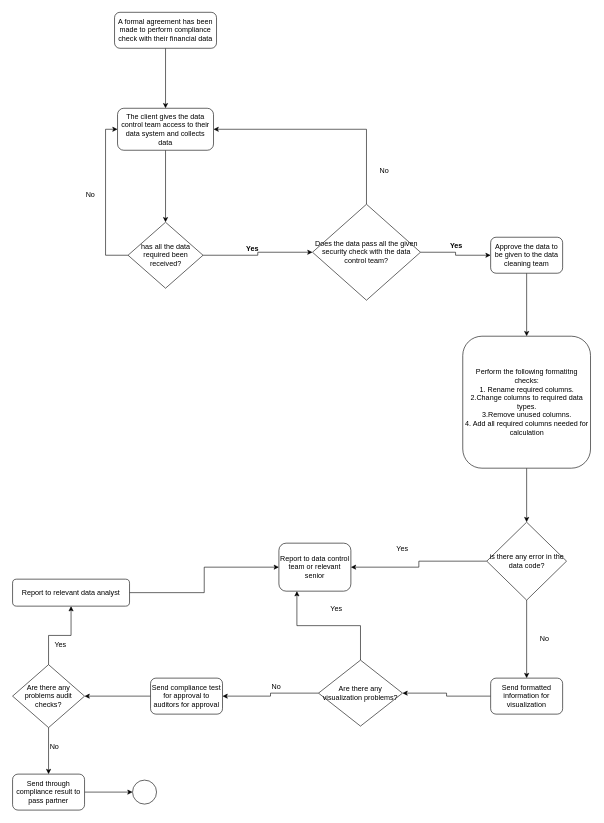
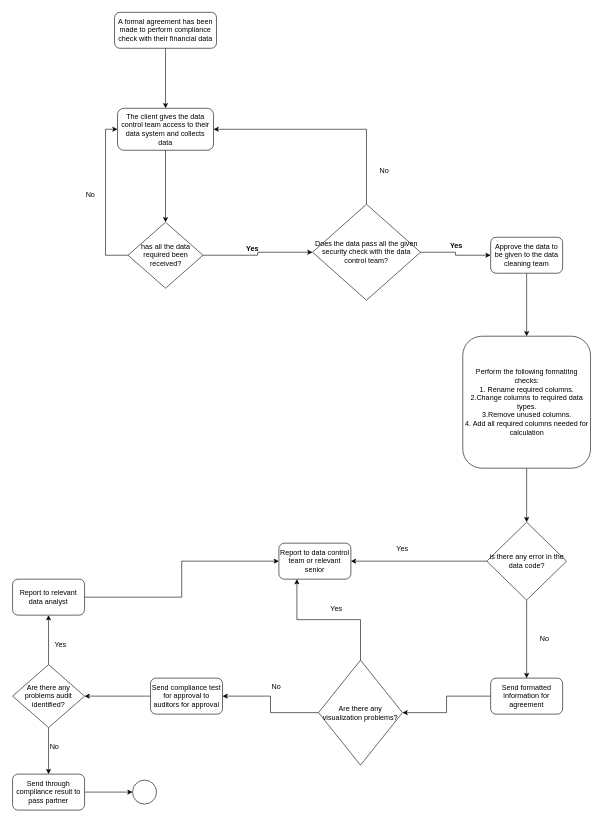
(315, 567) -> (315, 561)
(71, 593) -> (48, 597)
(360, 693) -> (360, 713)
(48, 696) -> (48, 696)
(527, 696) -> (527, 696)
